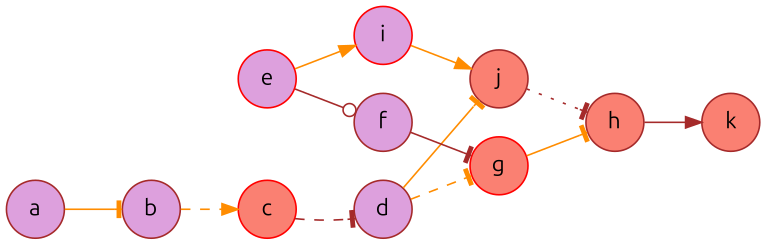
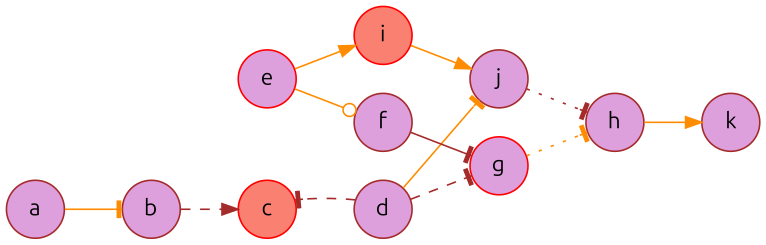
(383, 35) -> (383, 35)
(499, 79) -> (499, 79)
(319, 98) -> (319, 98)
(615, 122) -> (615, 122)
(665, 122) -> (665, 122)
(731, 122) -> (731, 122)
(553, 145) -> (553, 145)
(499, 166) -> (499, 166)
(437, 189) -> (437, 189)
(201, 209) -> (201, 209)
(321, 220) -> (329, 198)
